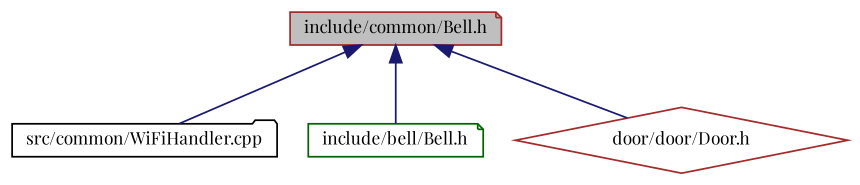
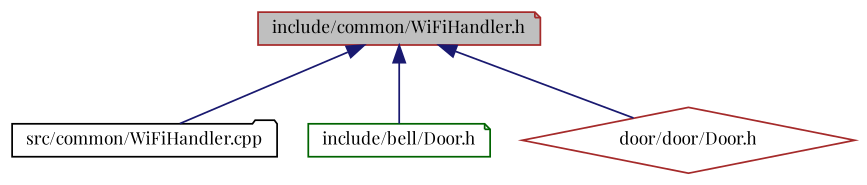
(396, 29) -> (399, 29)
(396, 140) -> (399, 140)
